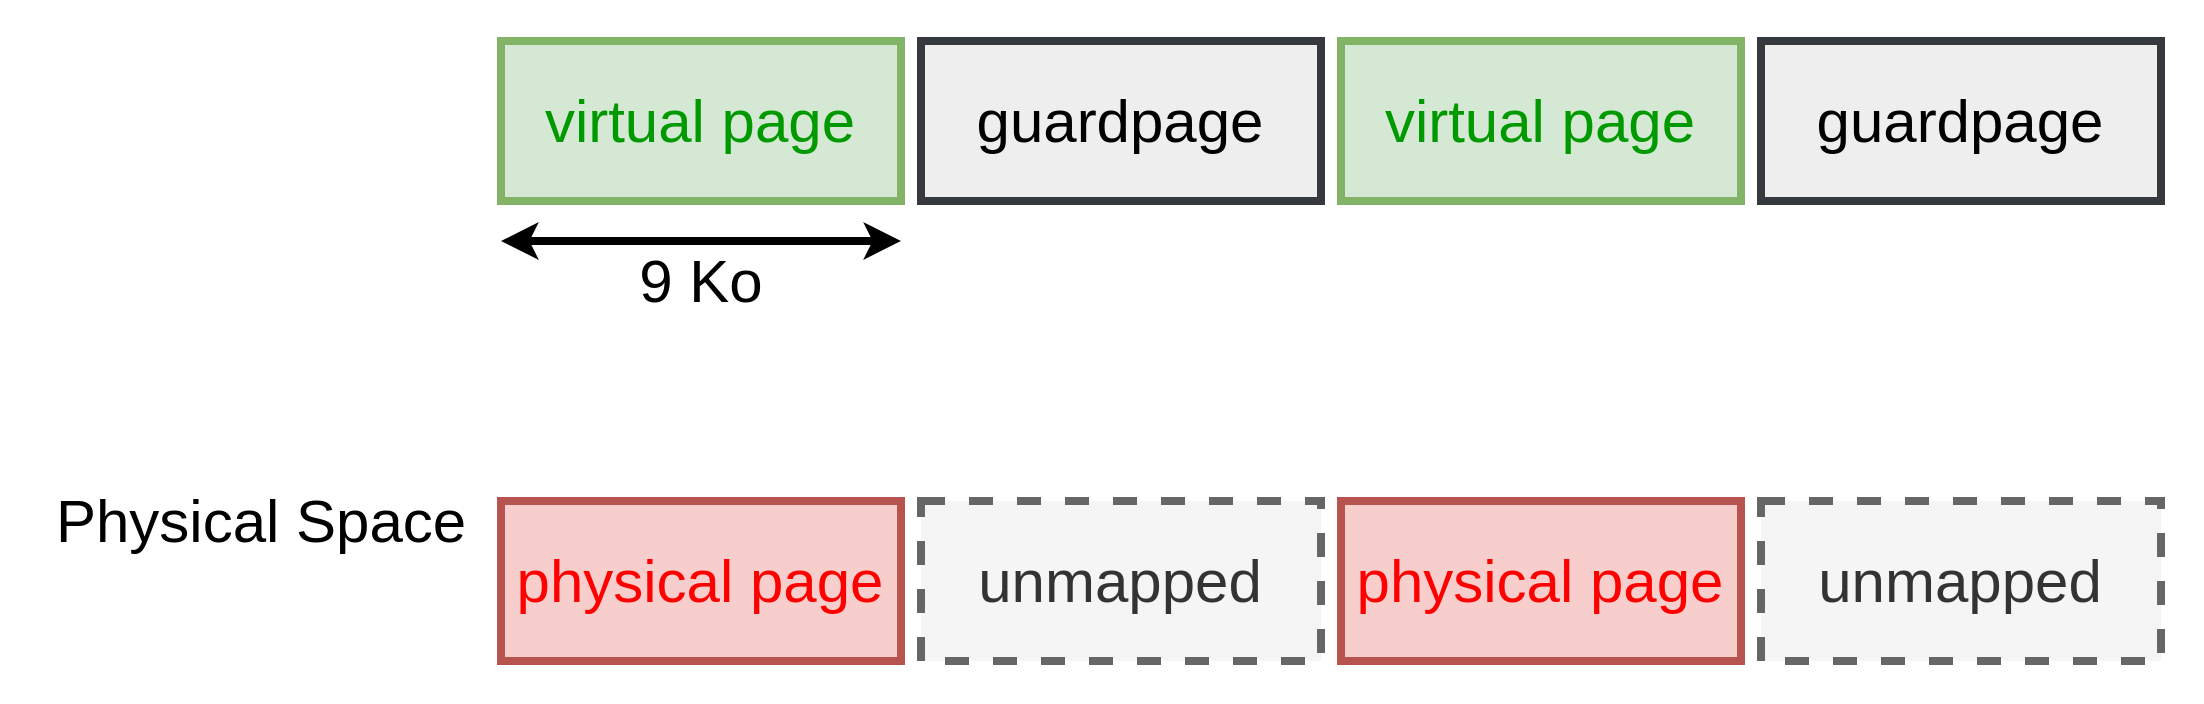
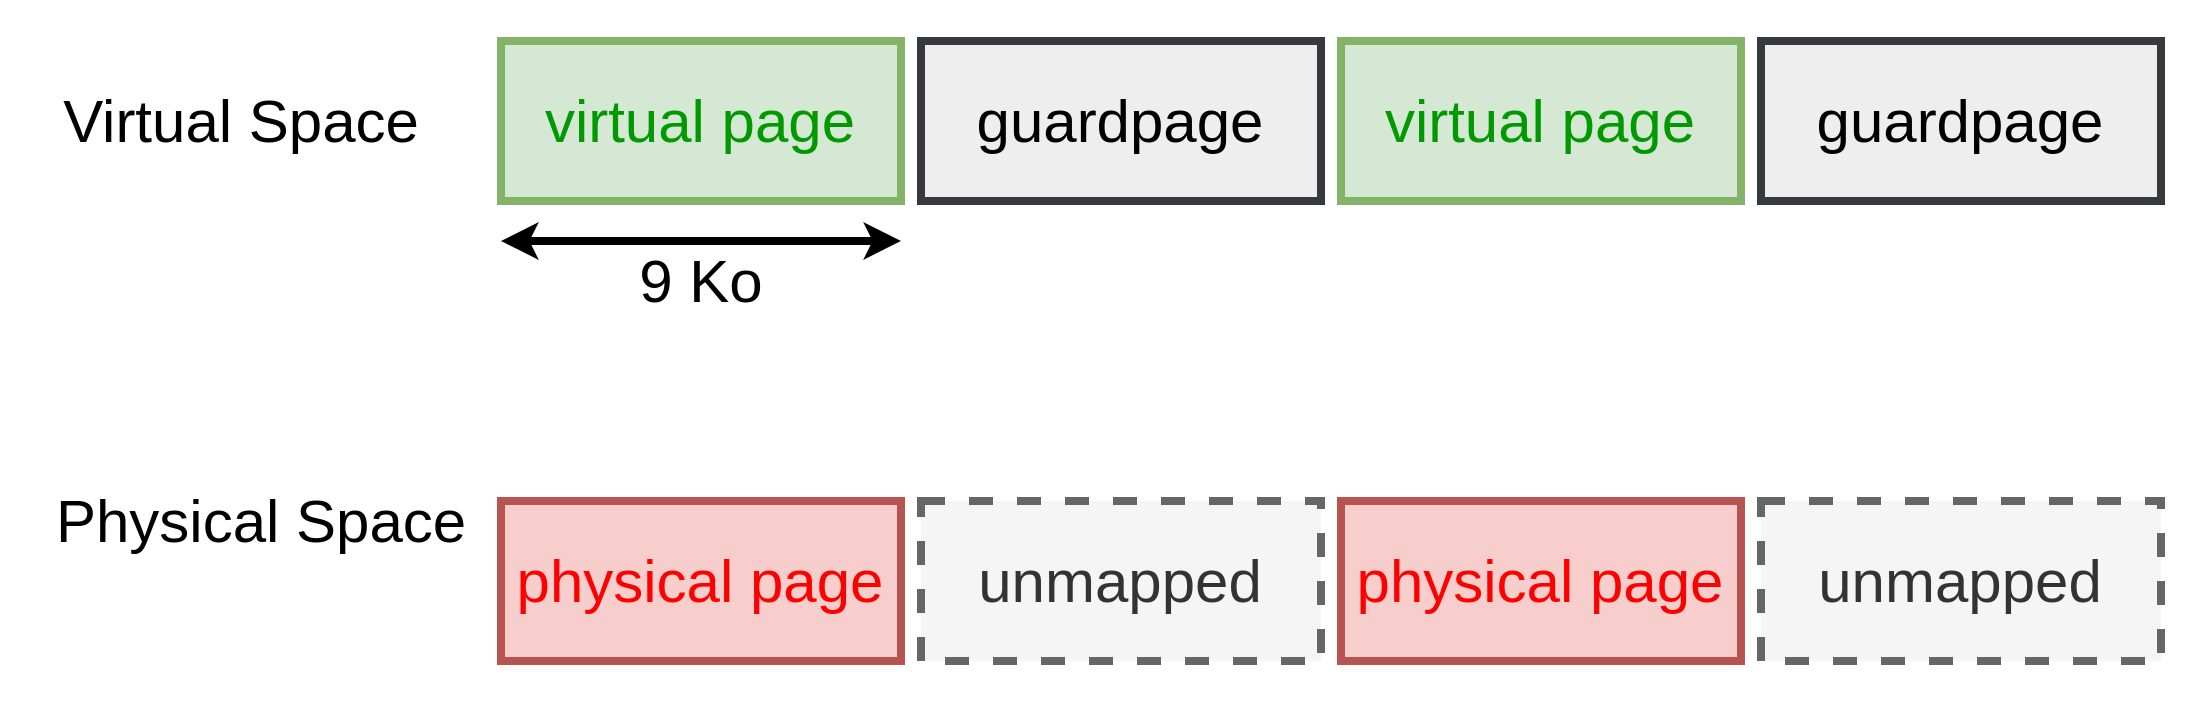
none -> (241, 121)
